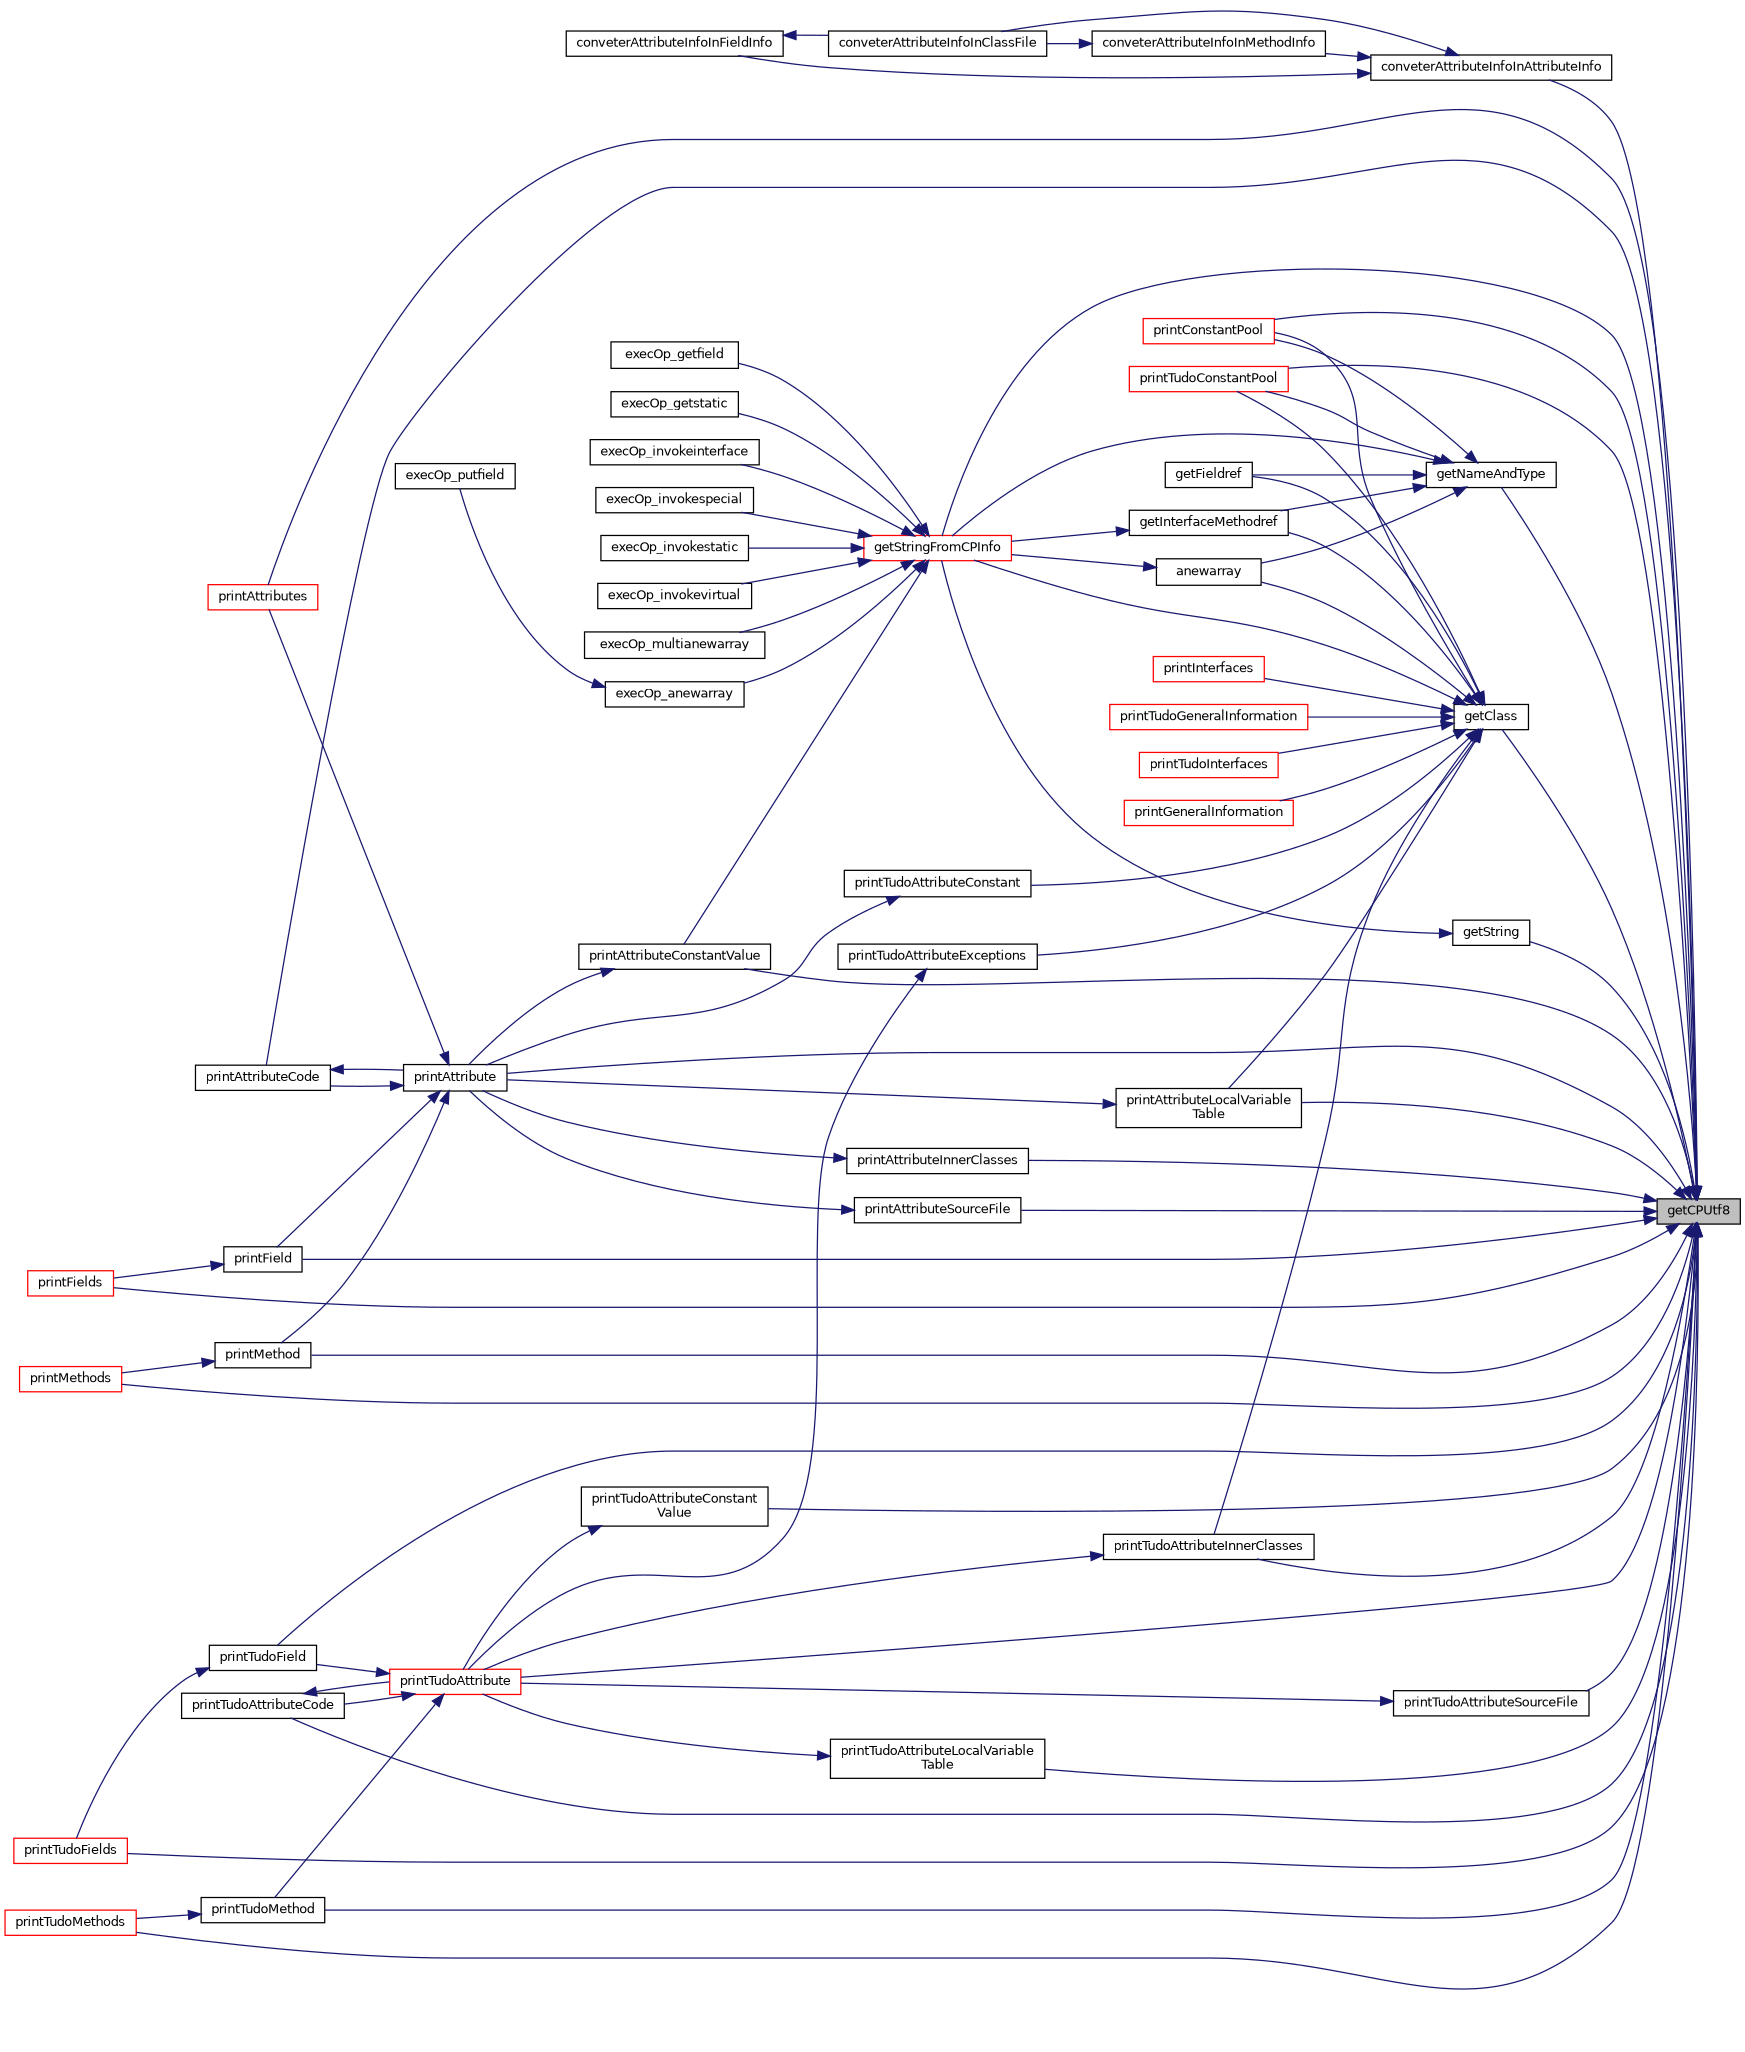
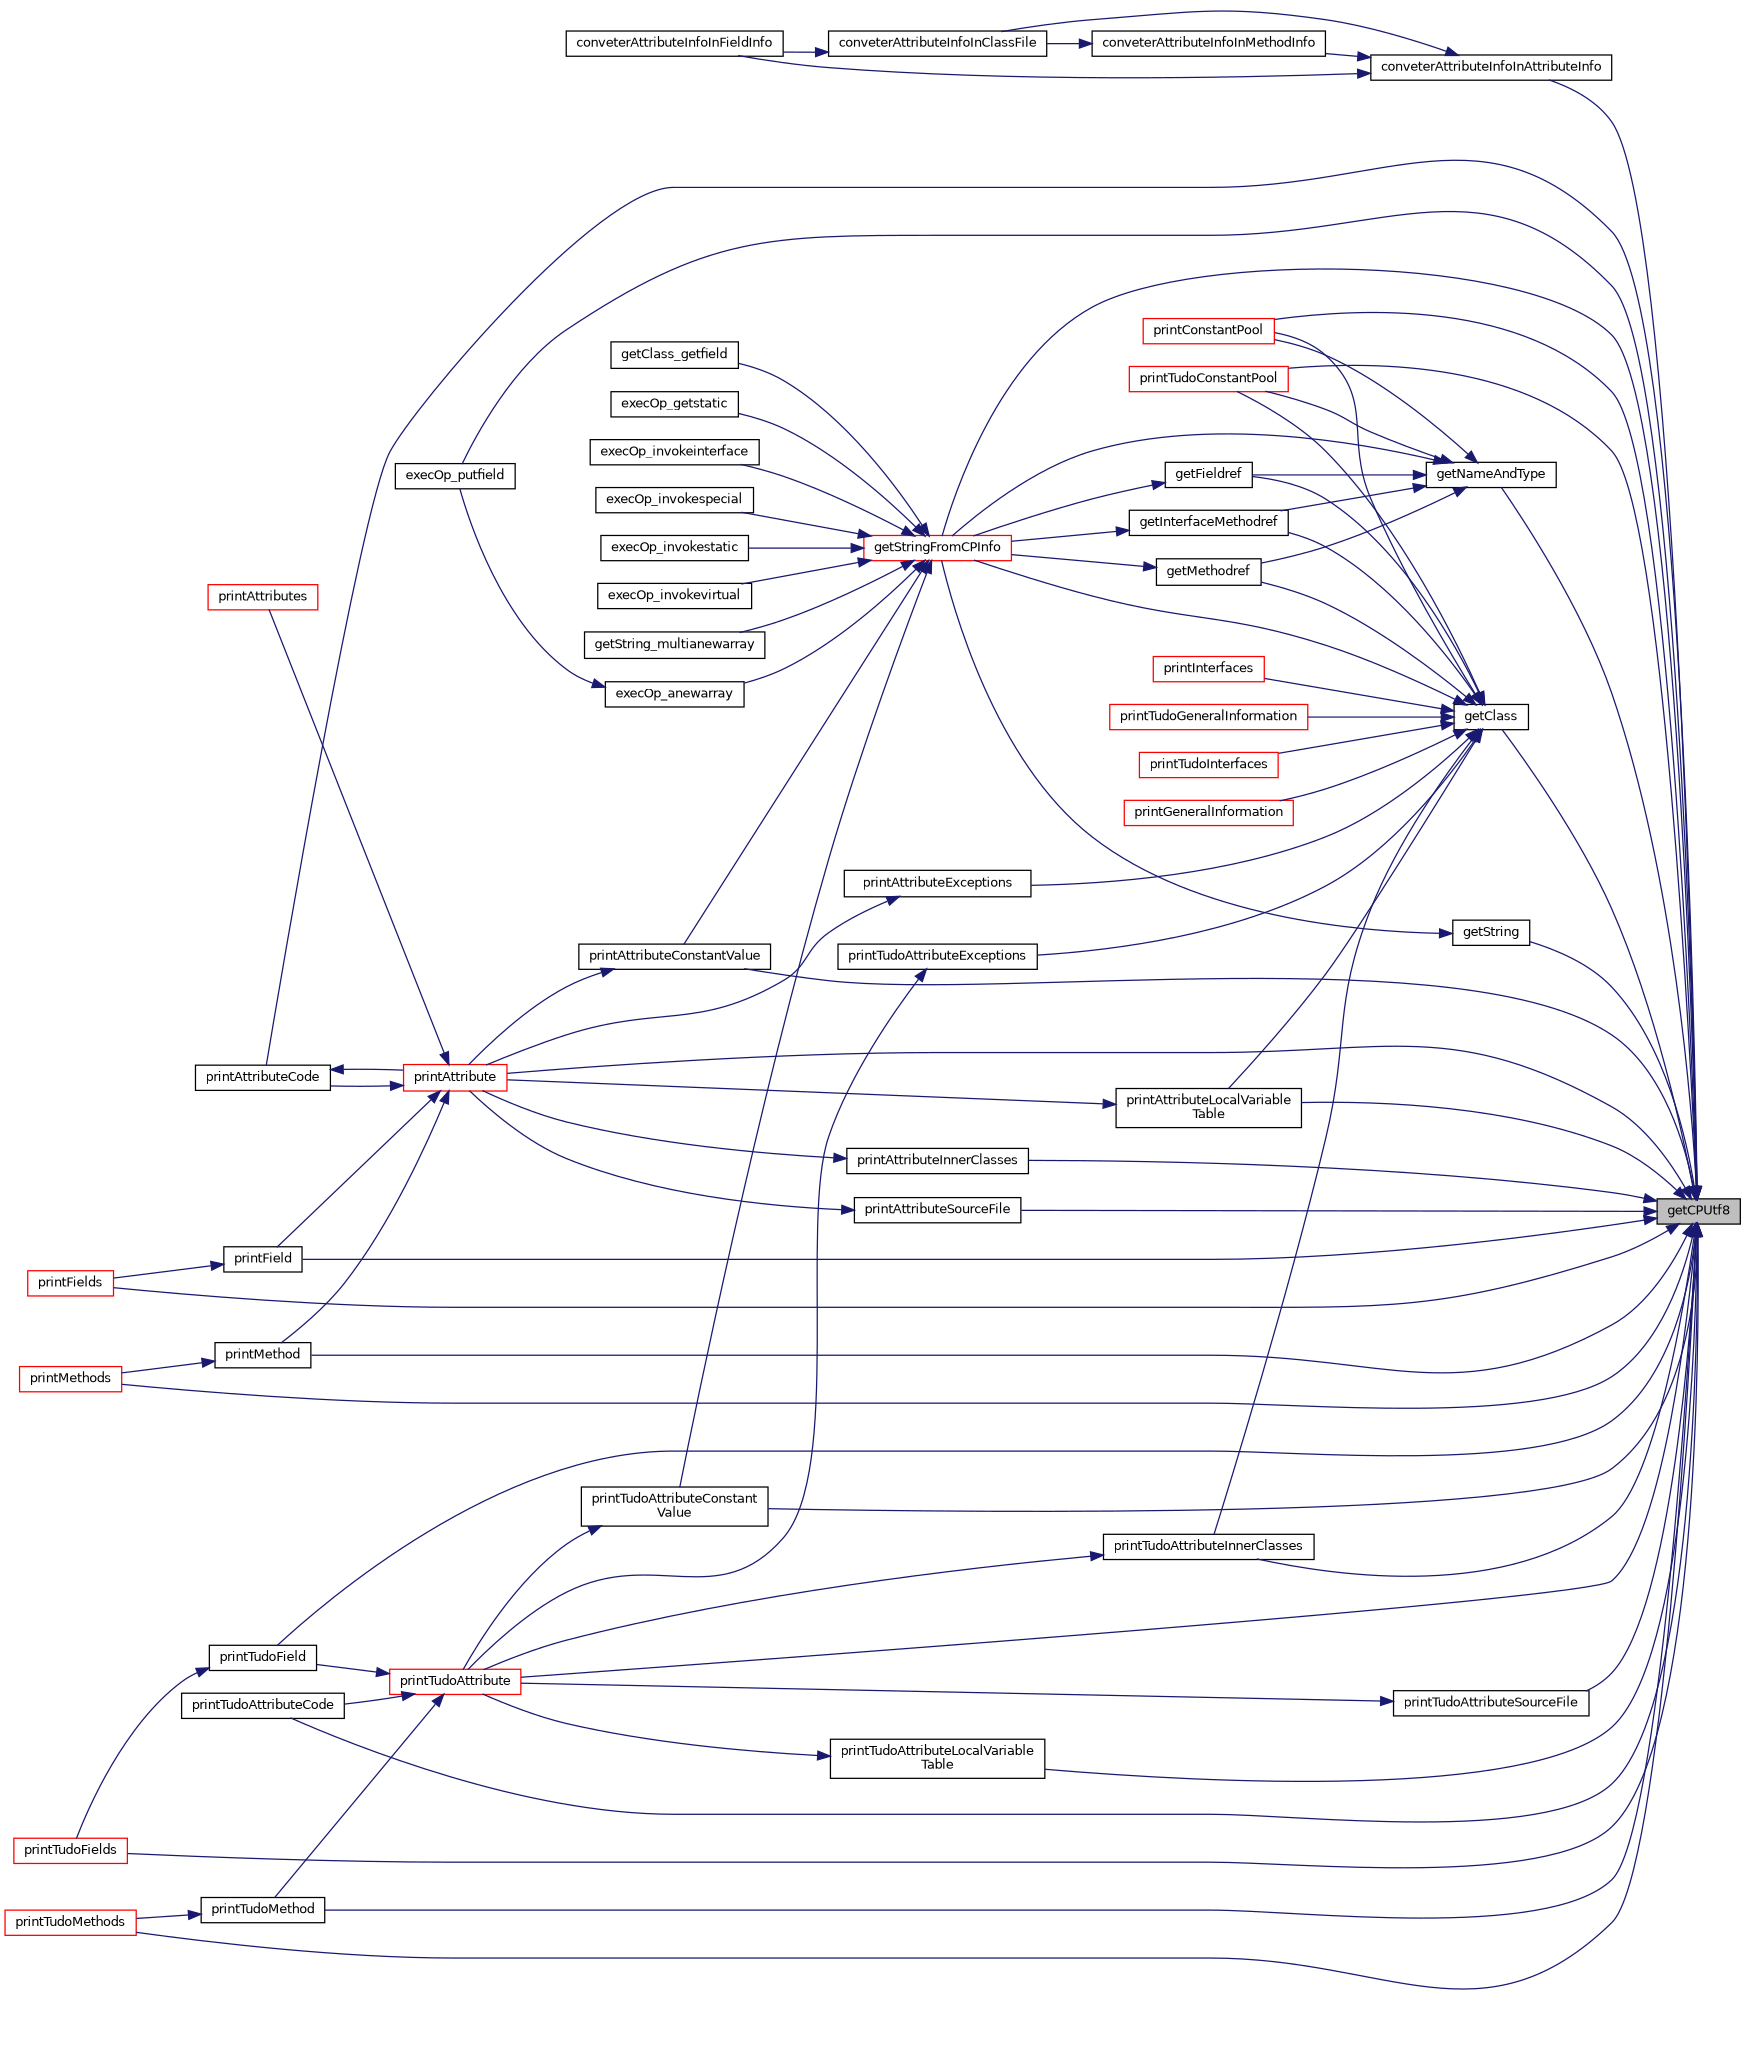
(812, 35) -> (799, 52)
(1342, 126) -> (1457, 213)
(675, 355) -> (675, 355)
none -> (1062, 507)
(1209, 572) -> (1209, 572)
(675, 645) -> (675, 645)
(938, 884) -> (938, 884)
none -> (784, 1024)
(455, 1078) -> (455, 1078)
(353, 1686) -> none
